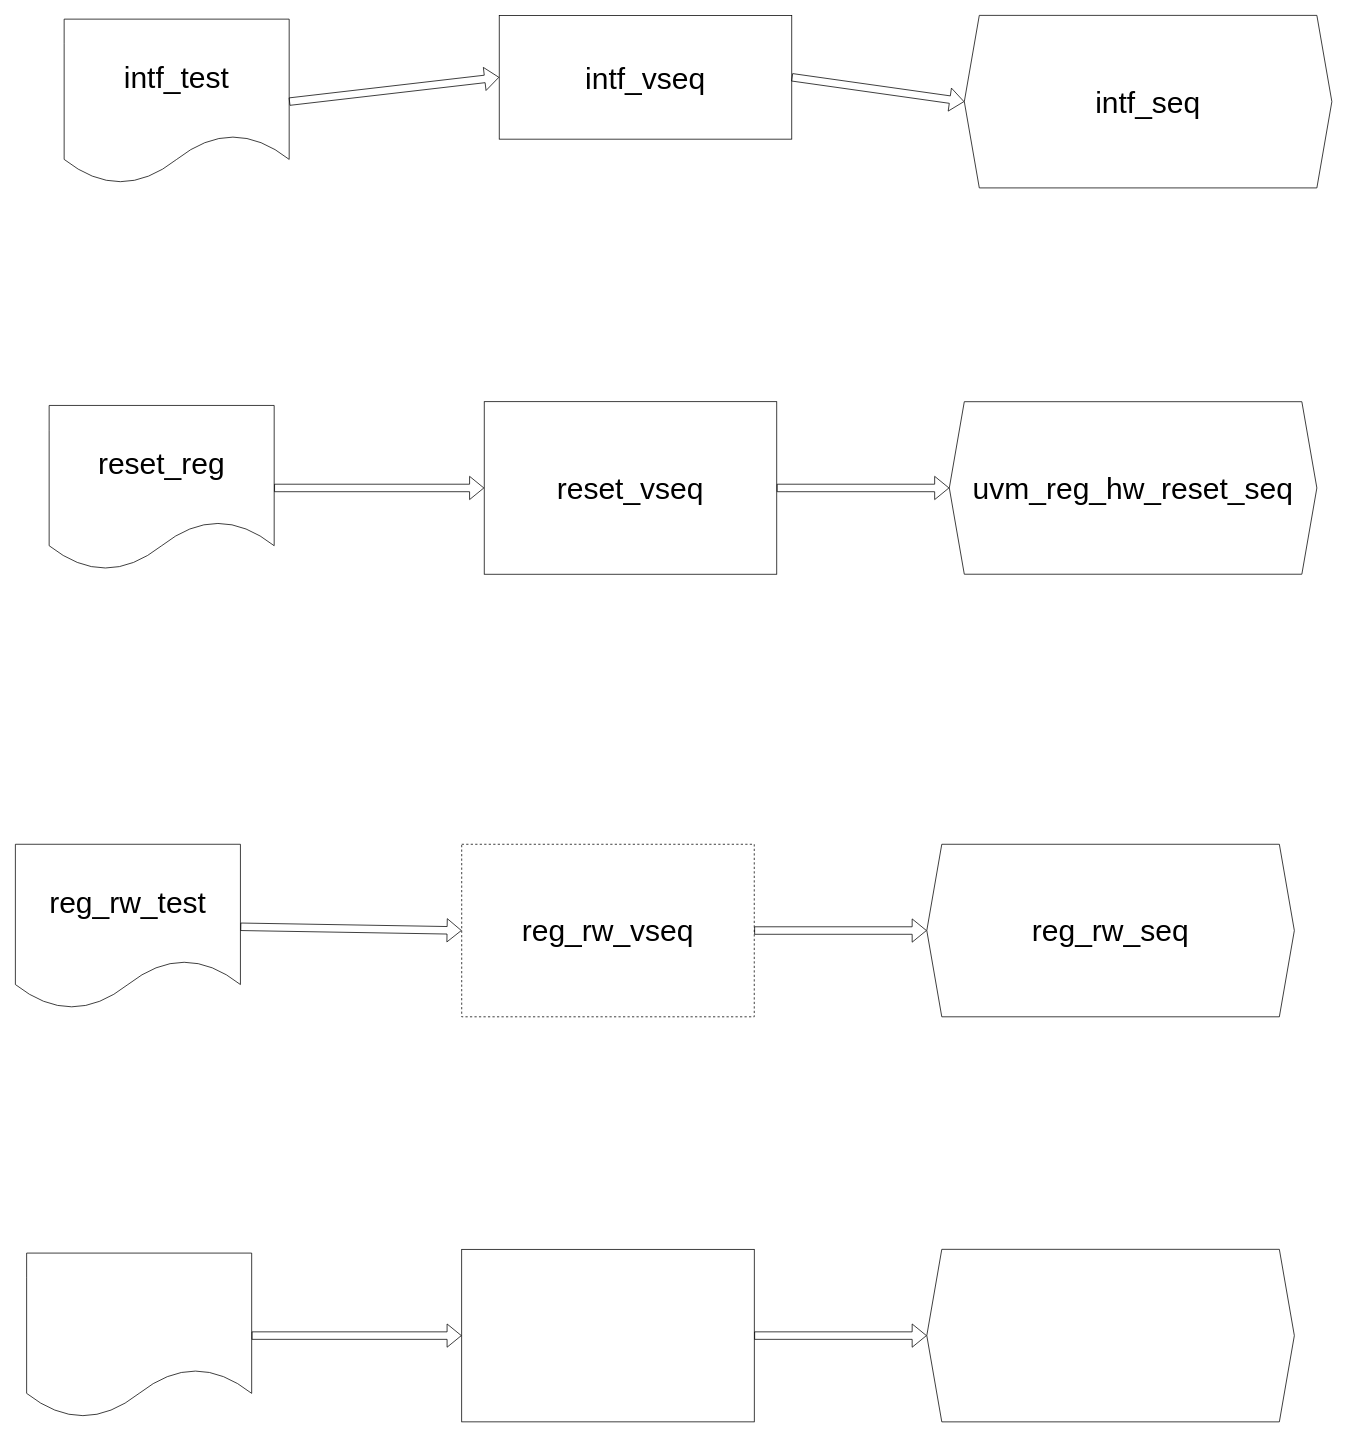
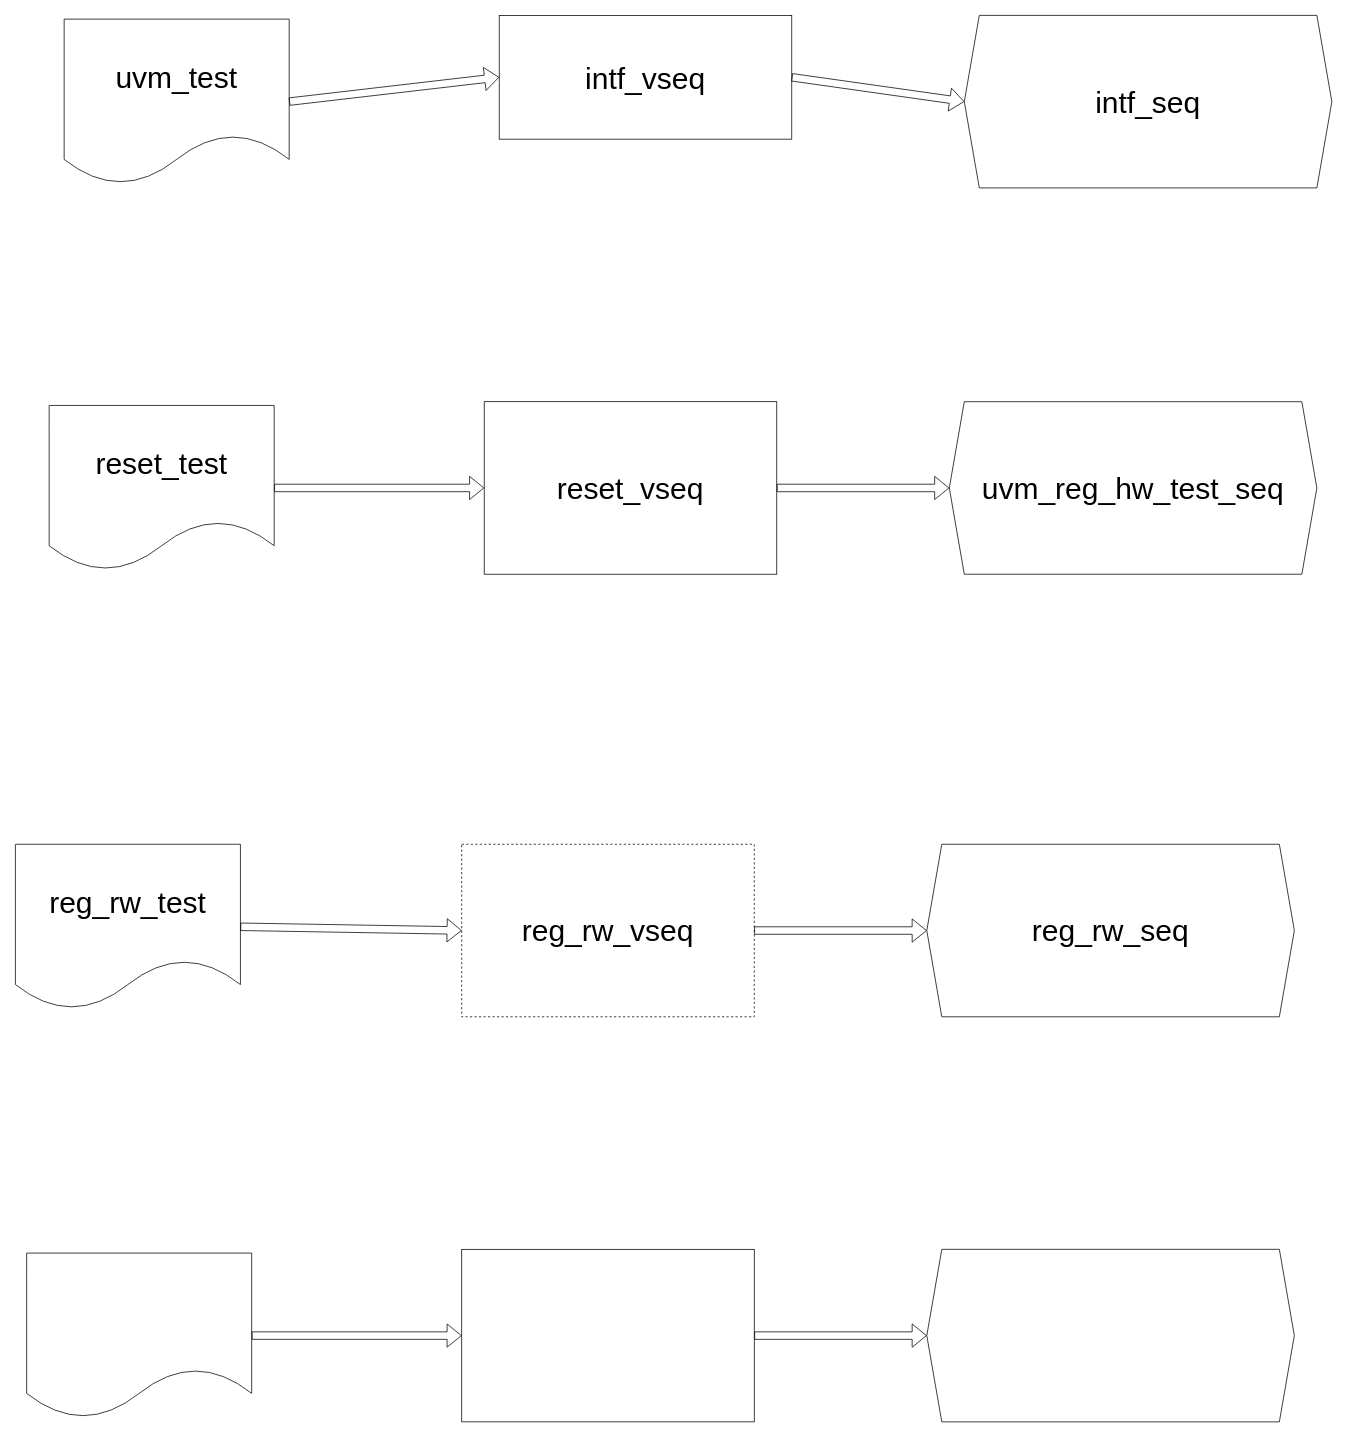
(177, 77) -> (177, 77)
(162, 463) -> (162, 463)
(1133, 488) -> (1133, 488)
